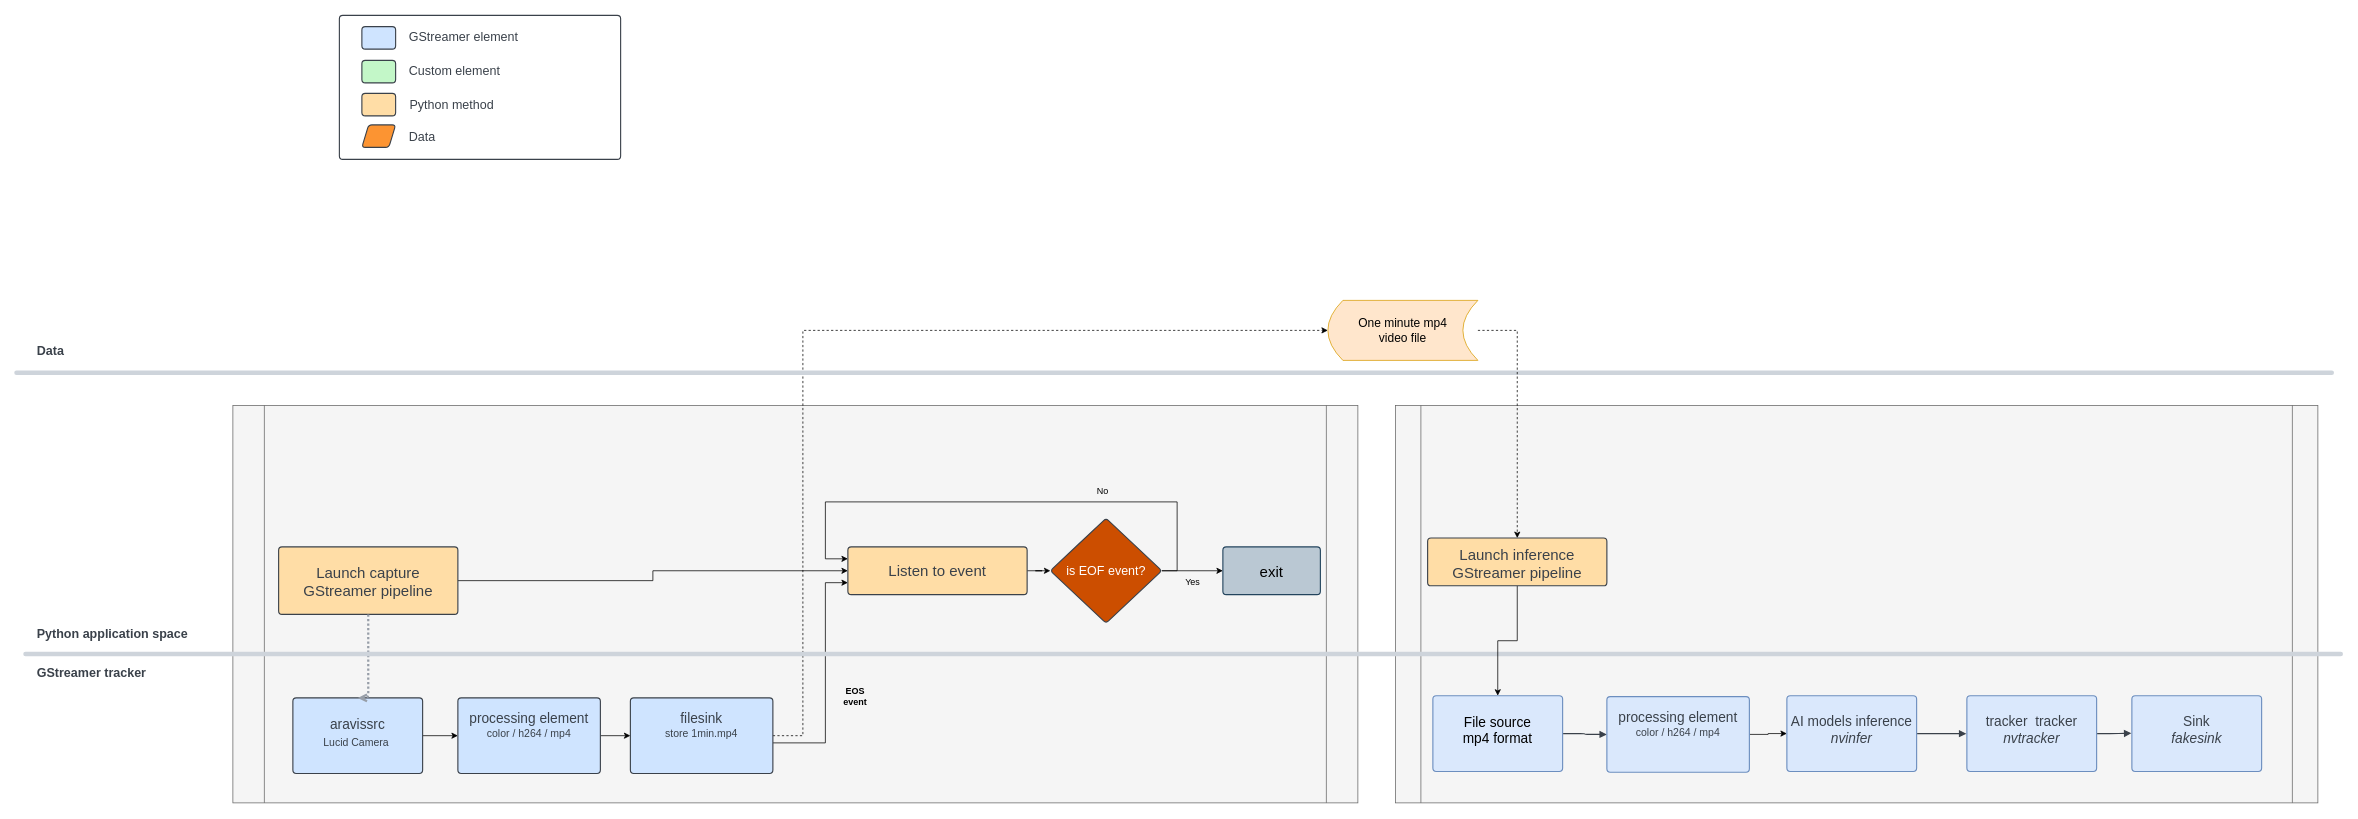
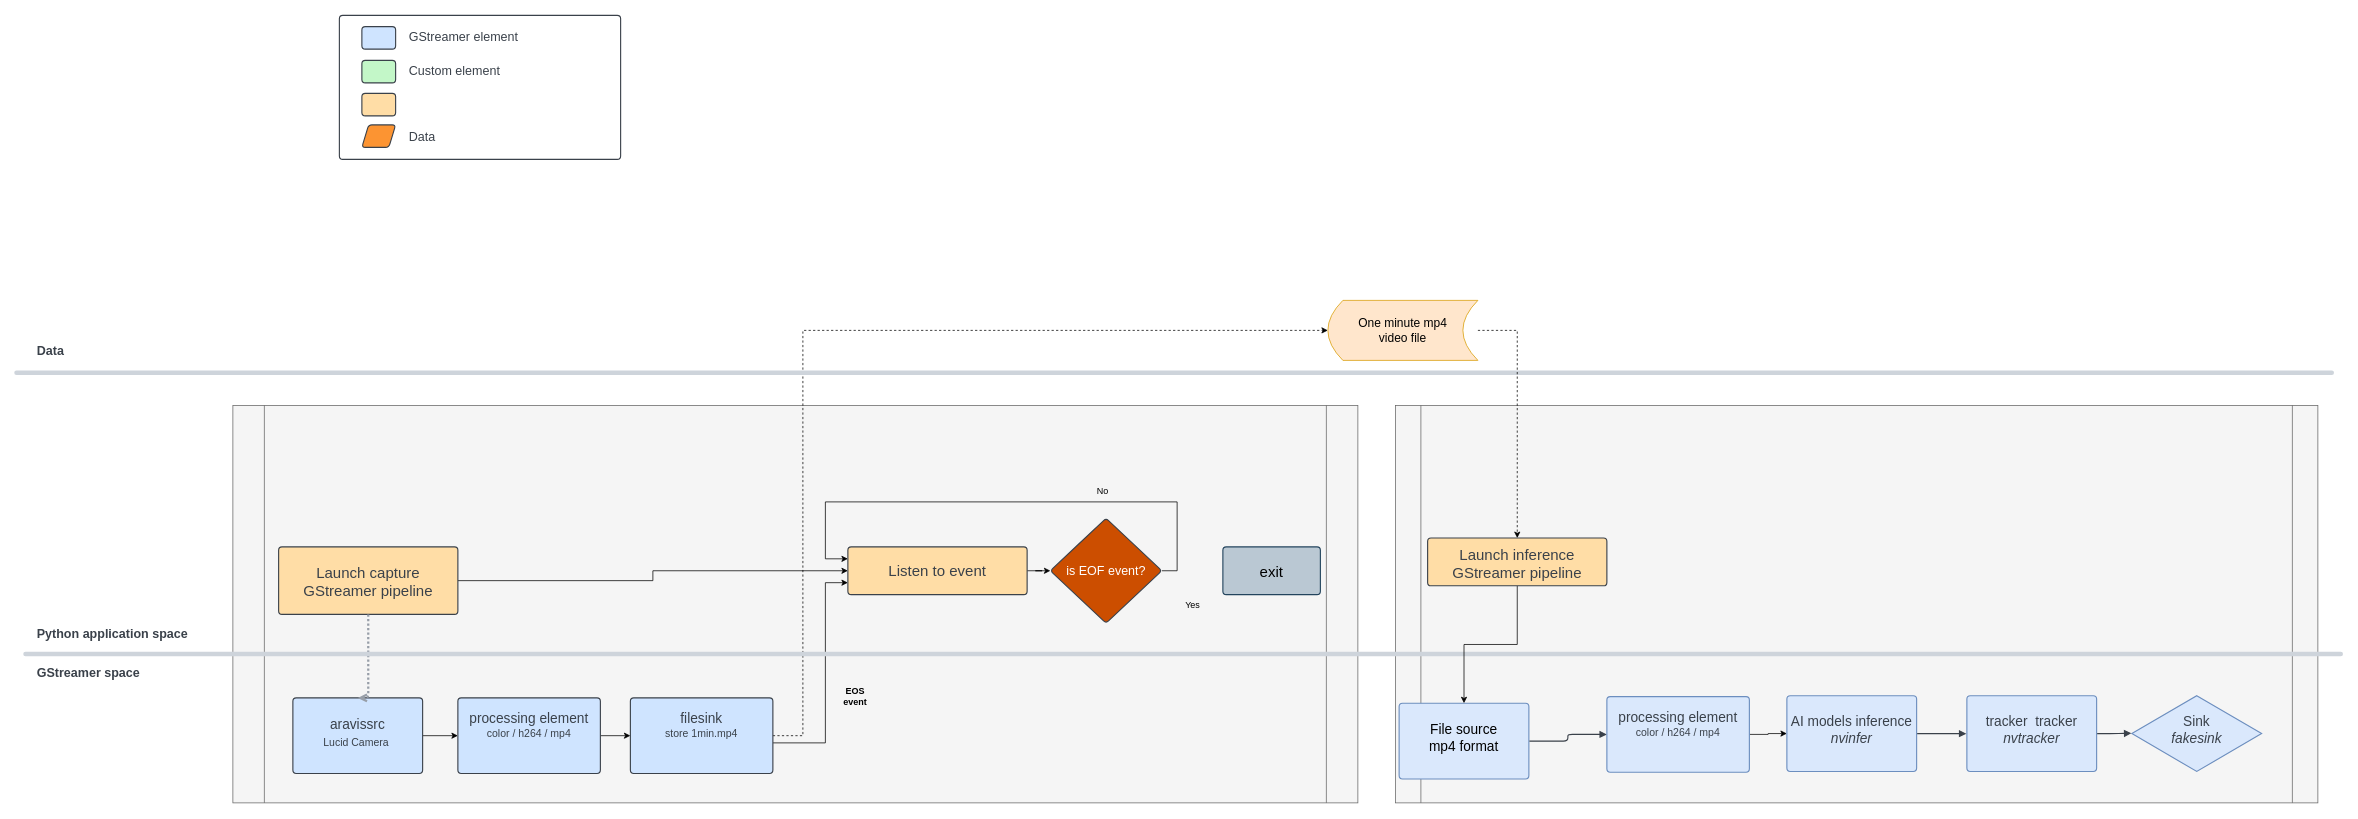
(475, 105) -> none
(1198, 571) -> none
(1193, 582) -> (1193, 605)
(95, 674) -> (88, 674)
(1498, 734) -> (1464, 741)
(2197, 734) -> (2197, 734)
